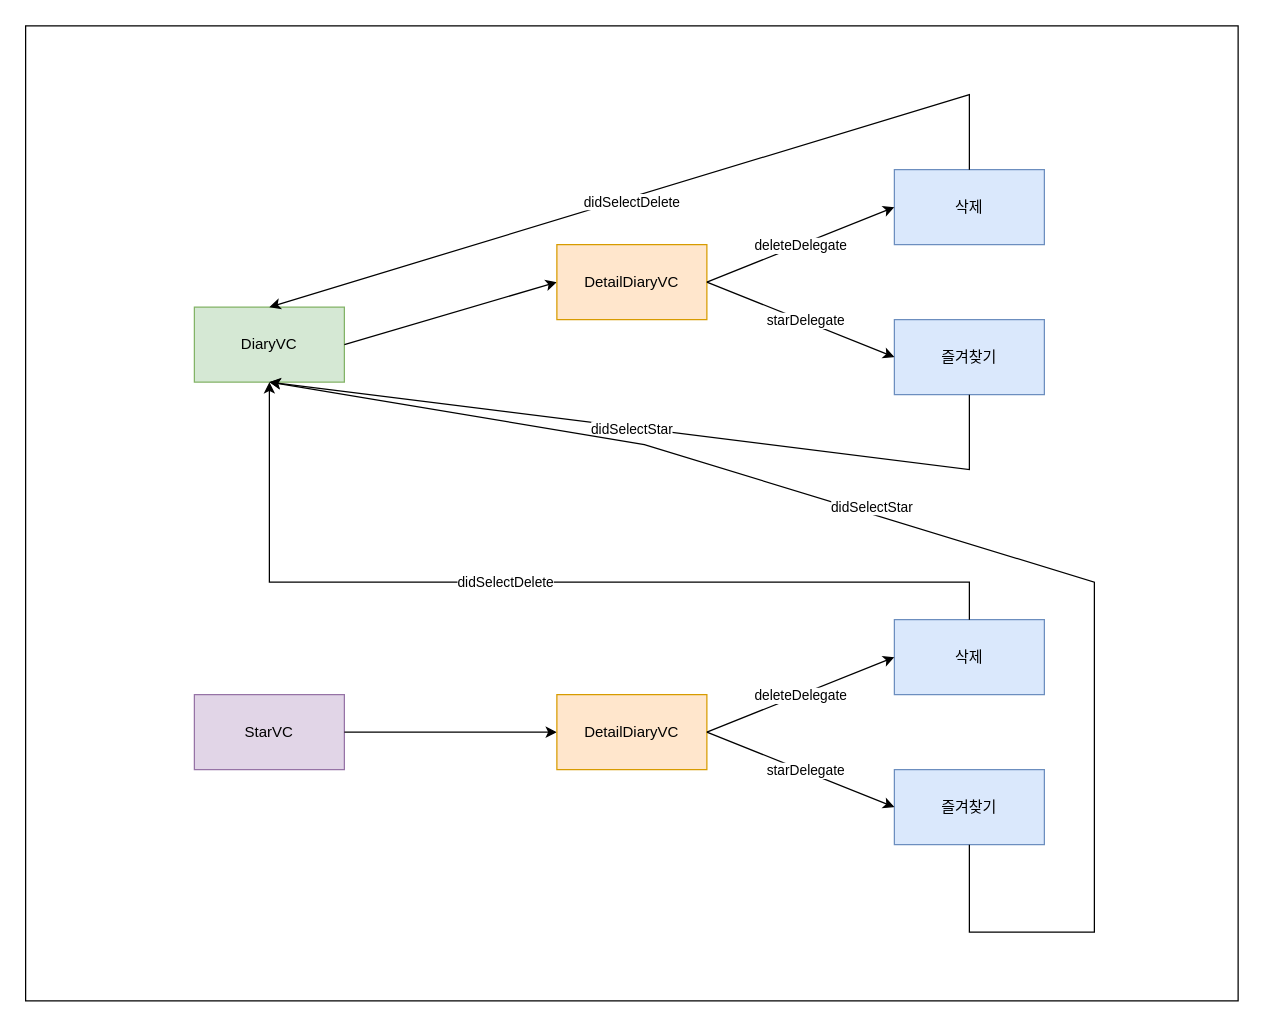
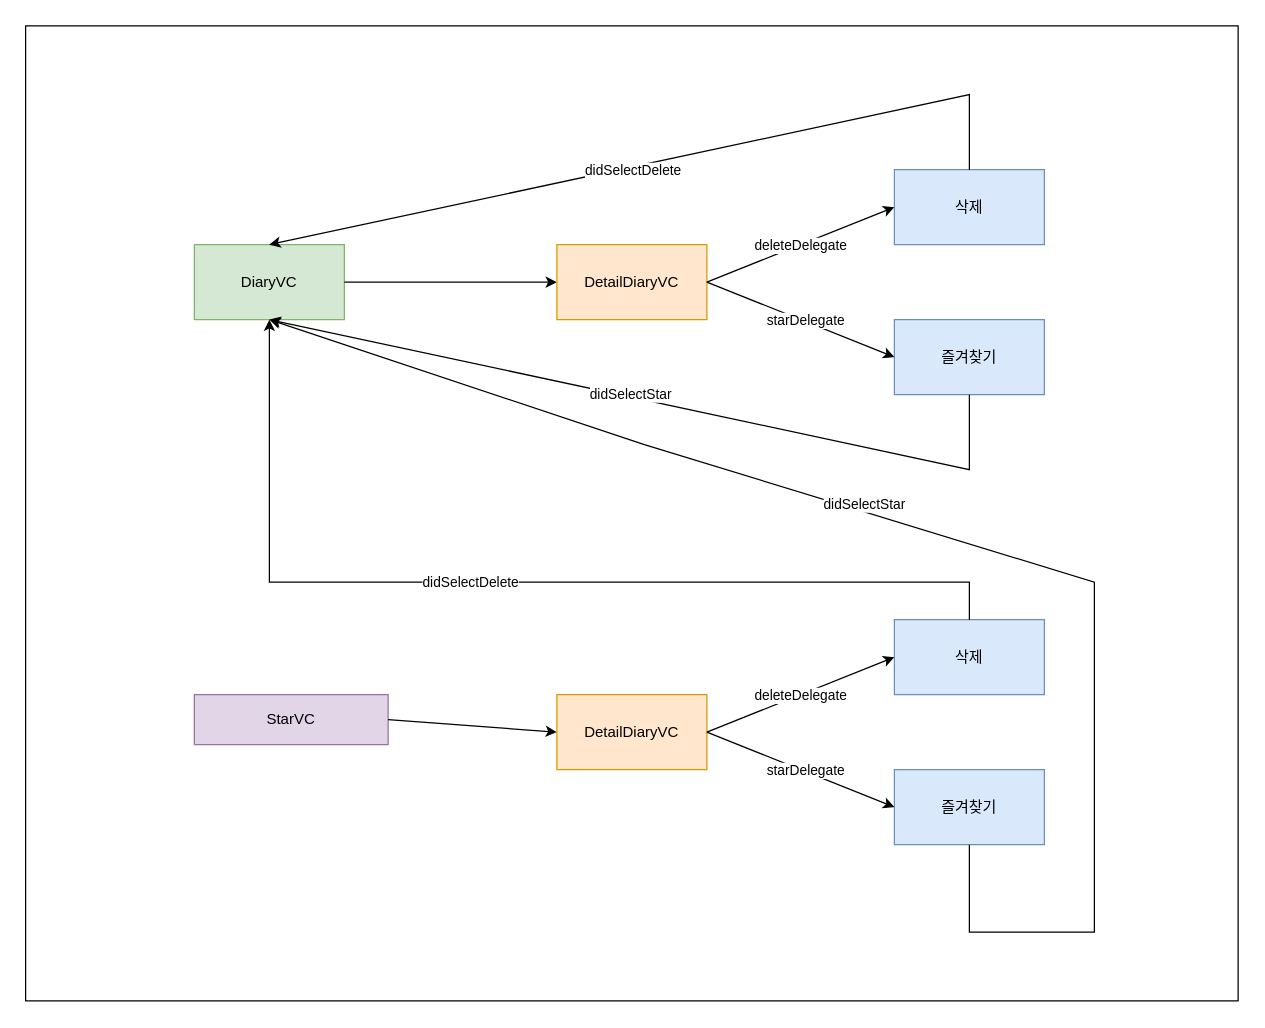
(269, 344) -> (269, 282)
(269, 732) -> (291, 719)
